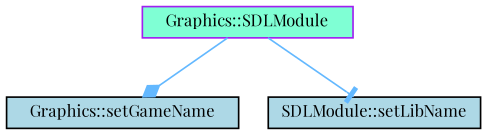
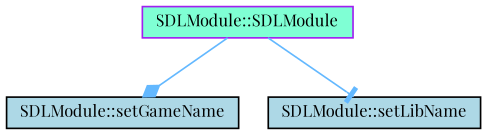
(248, 22) -> (248, 22)
(123, 113) -> (123, 113)
